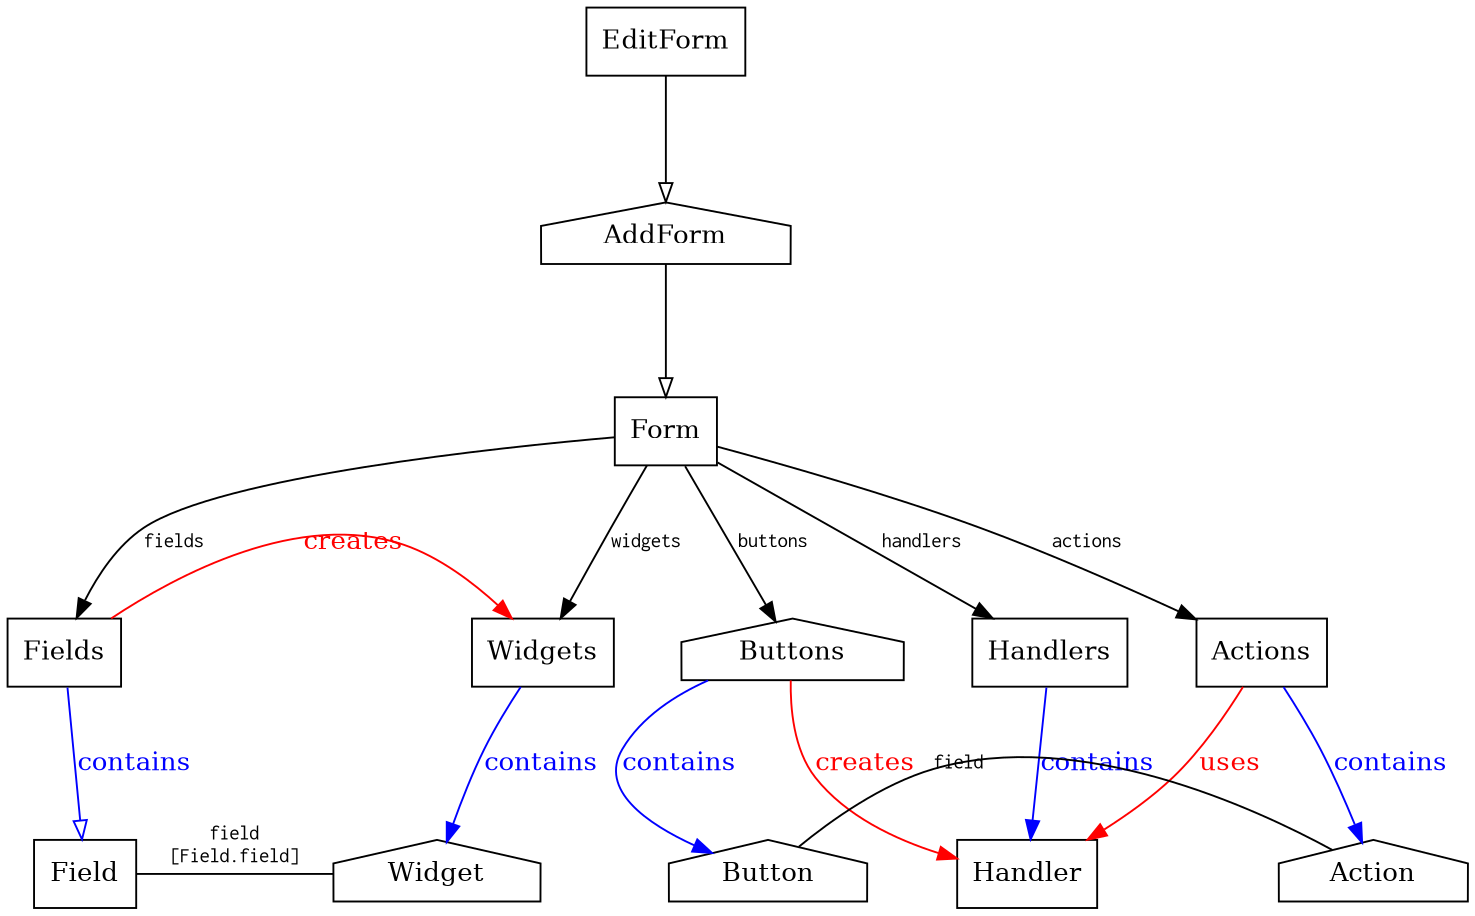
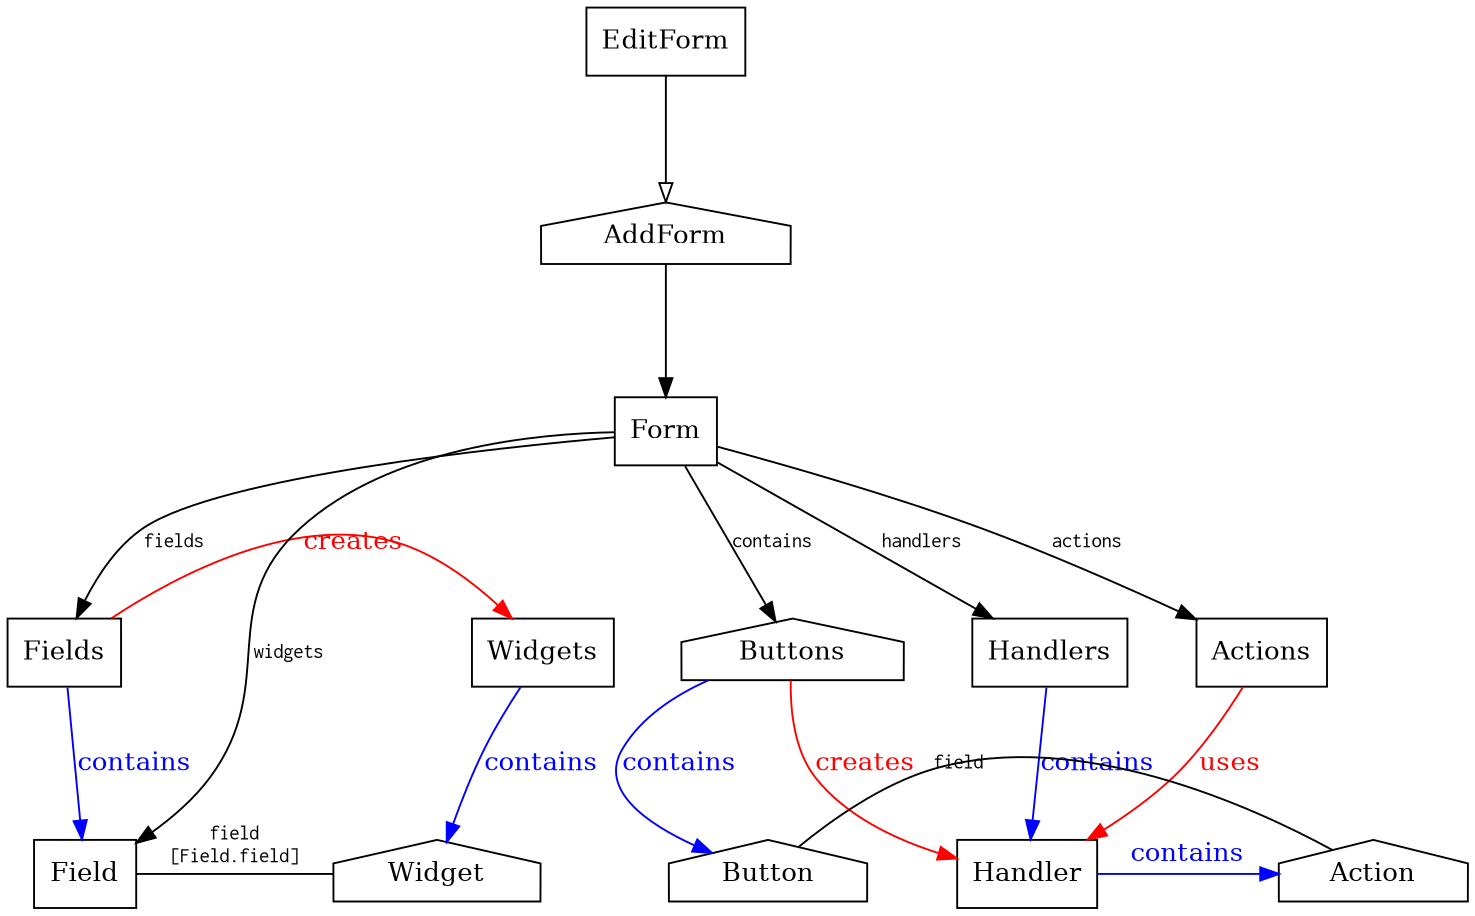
(666, 321) -> (666, 321)
(608, 533) -> (308, 523)
(773, 542) -> (773, 542)
(74, 754) -> (74, 754)
(1323, 754) -> (1179, 874)
